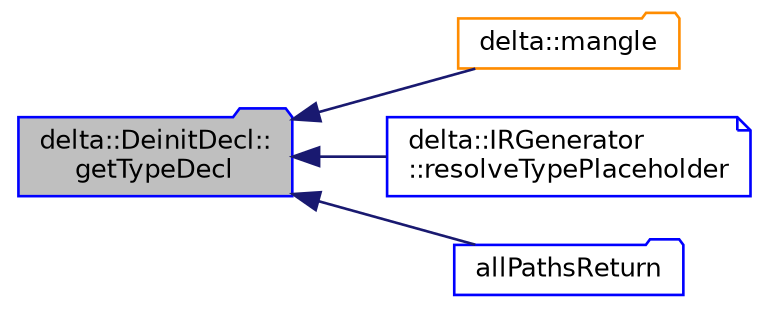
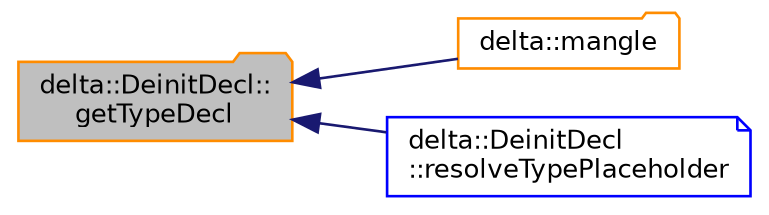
(155, 157) -> (155, 101)
(569, 157) -> (569, 157)
(569, 270) -> none
